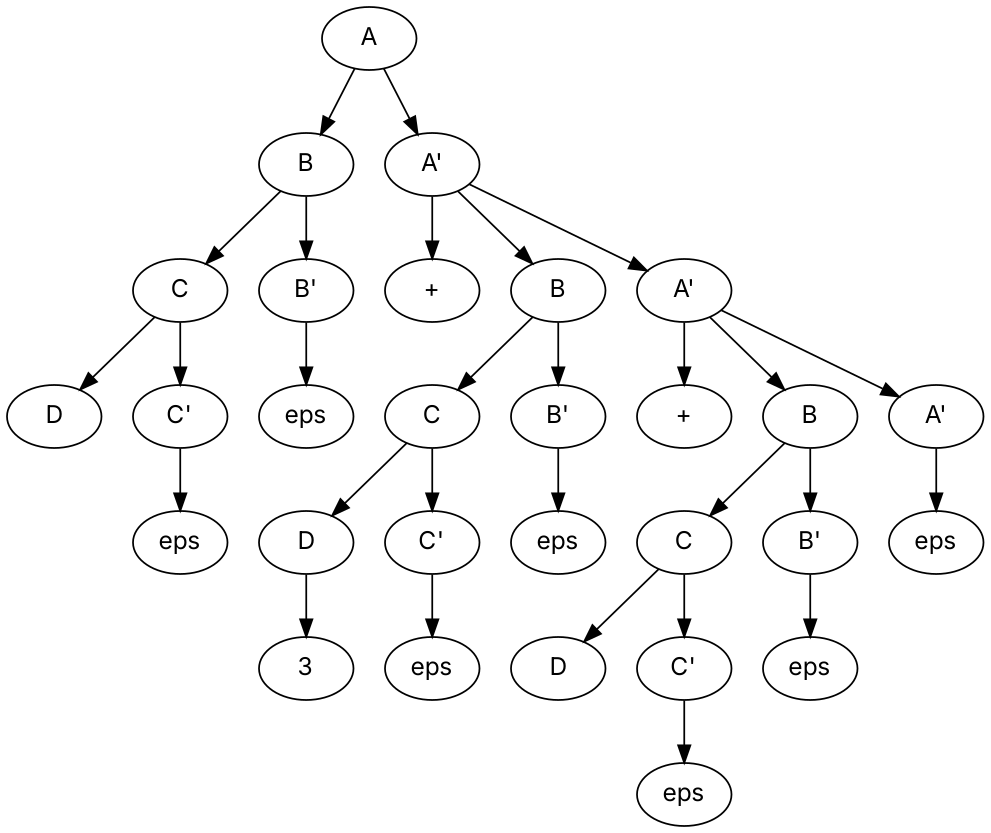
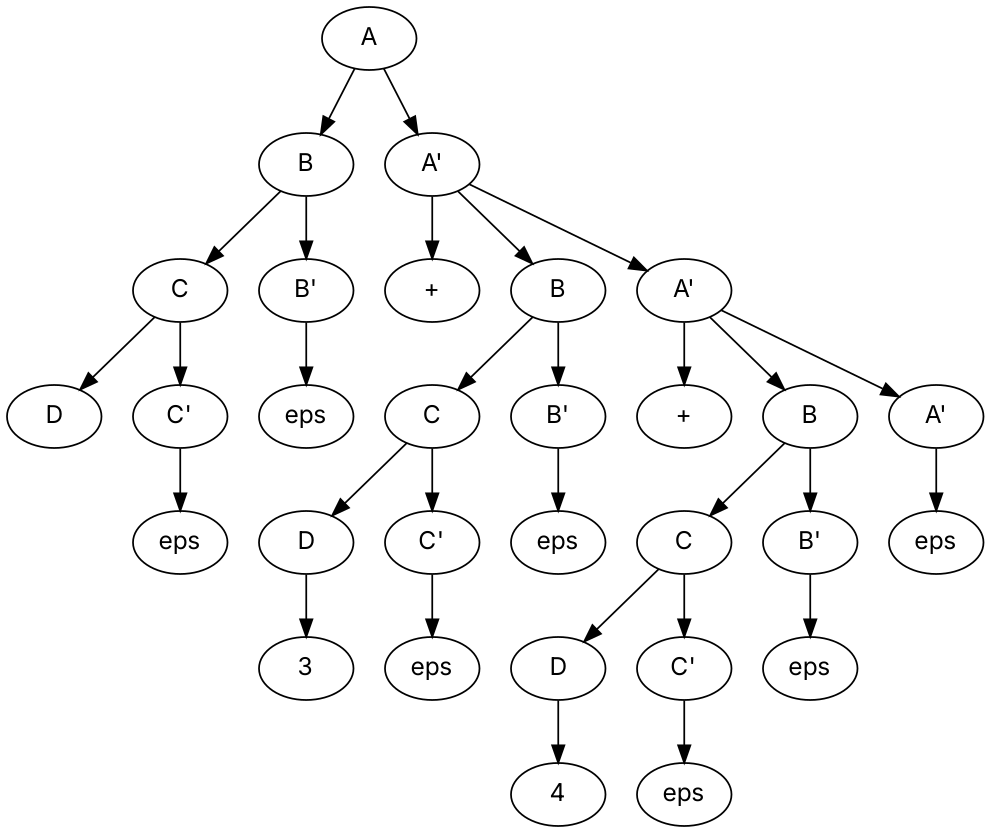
none -> (558, 794)
